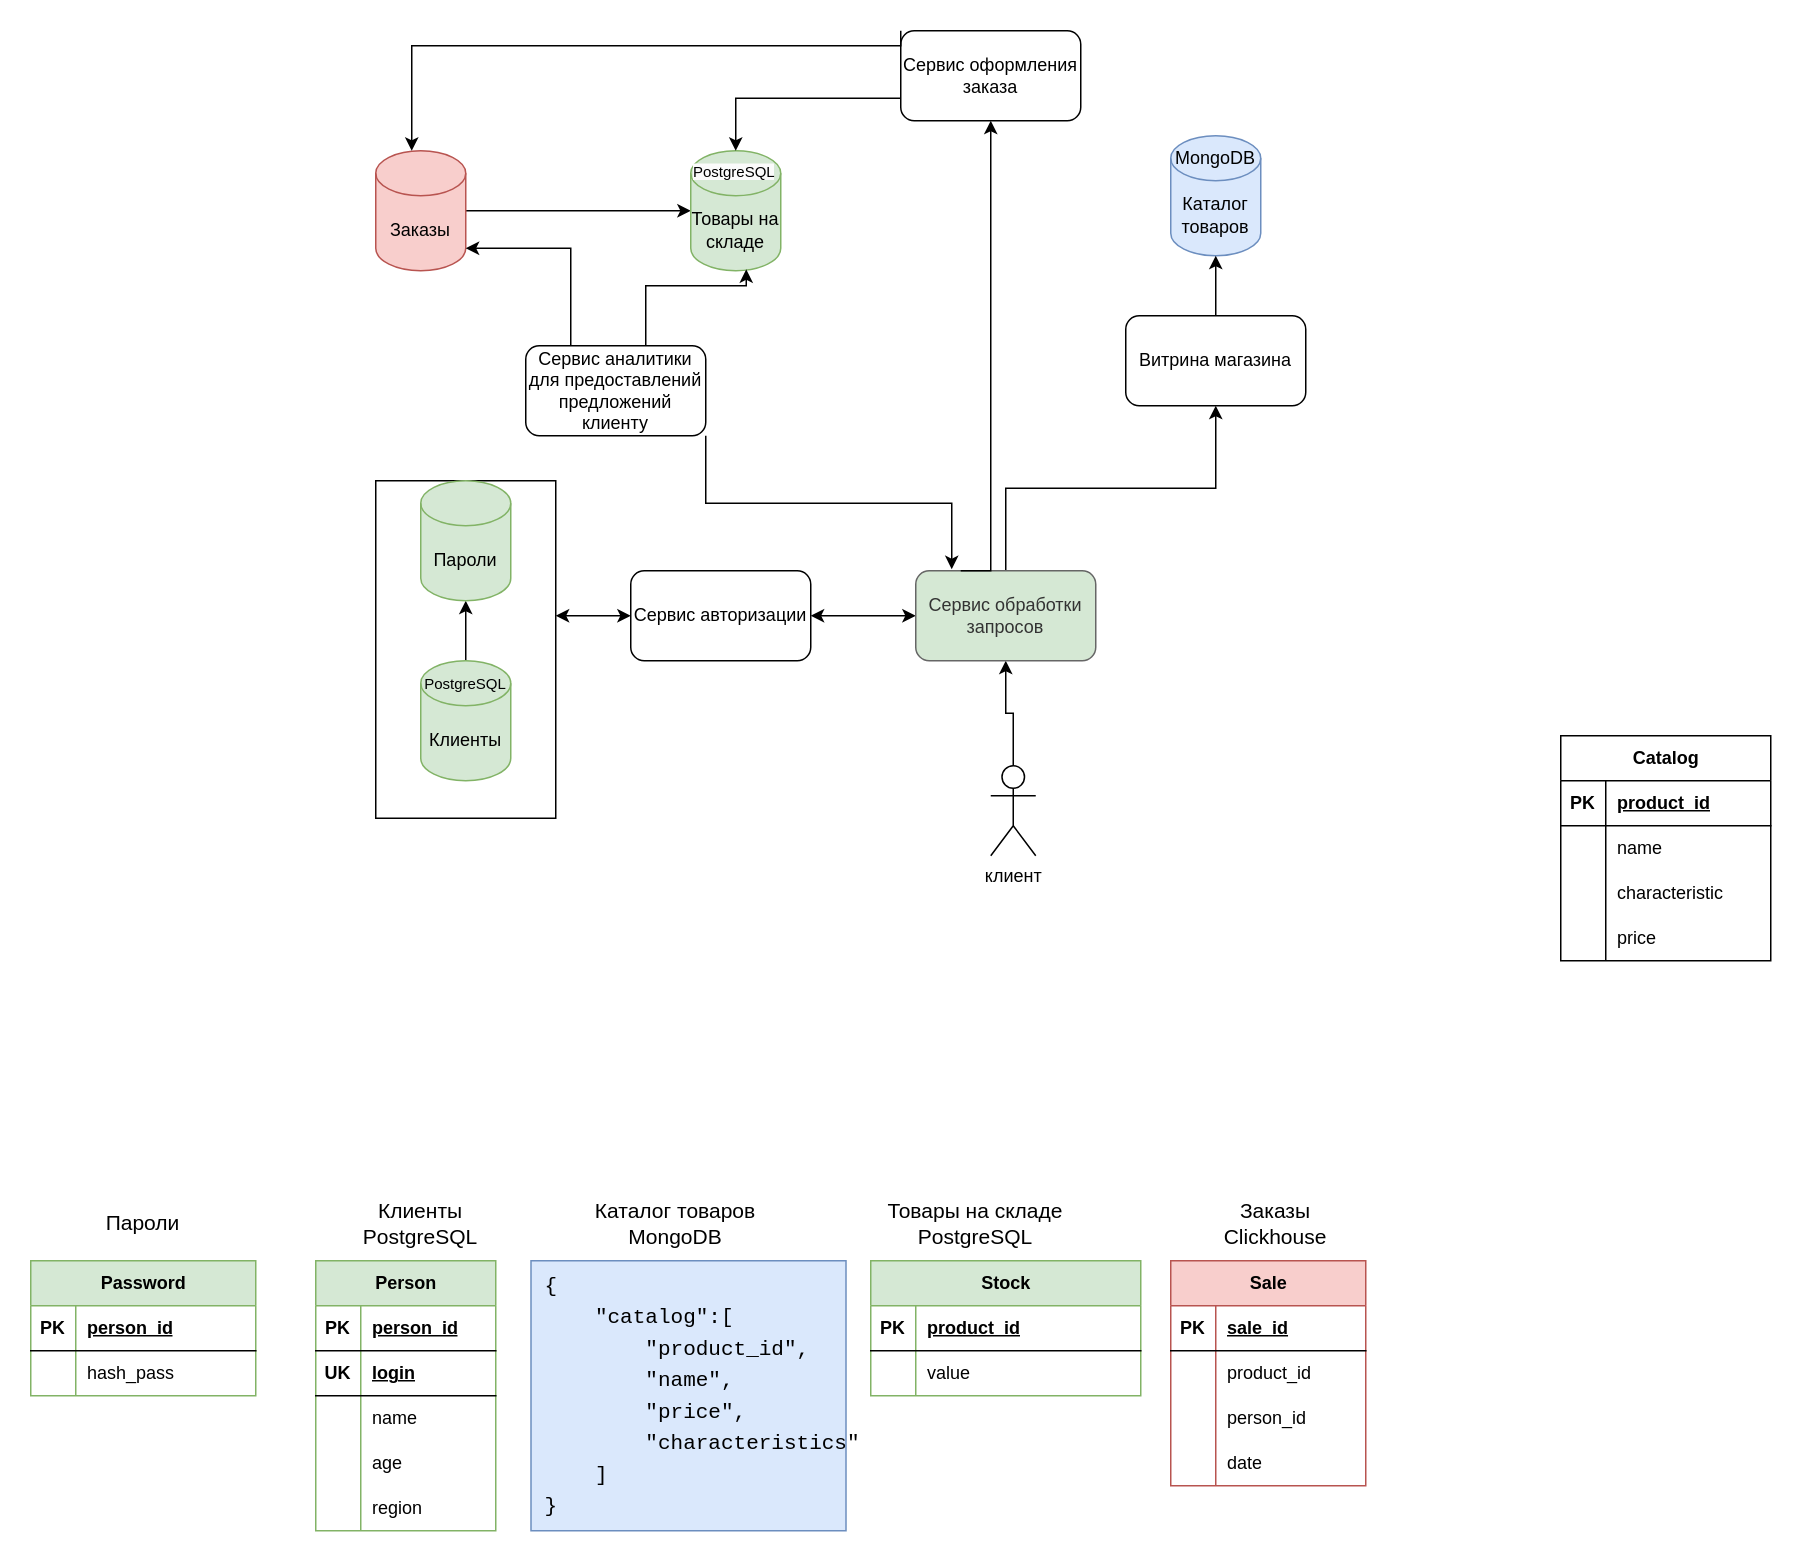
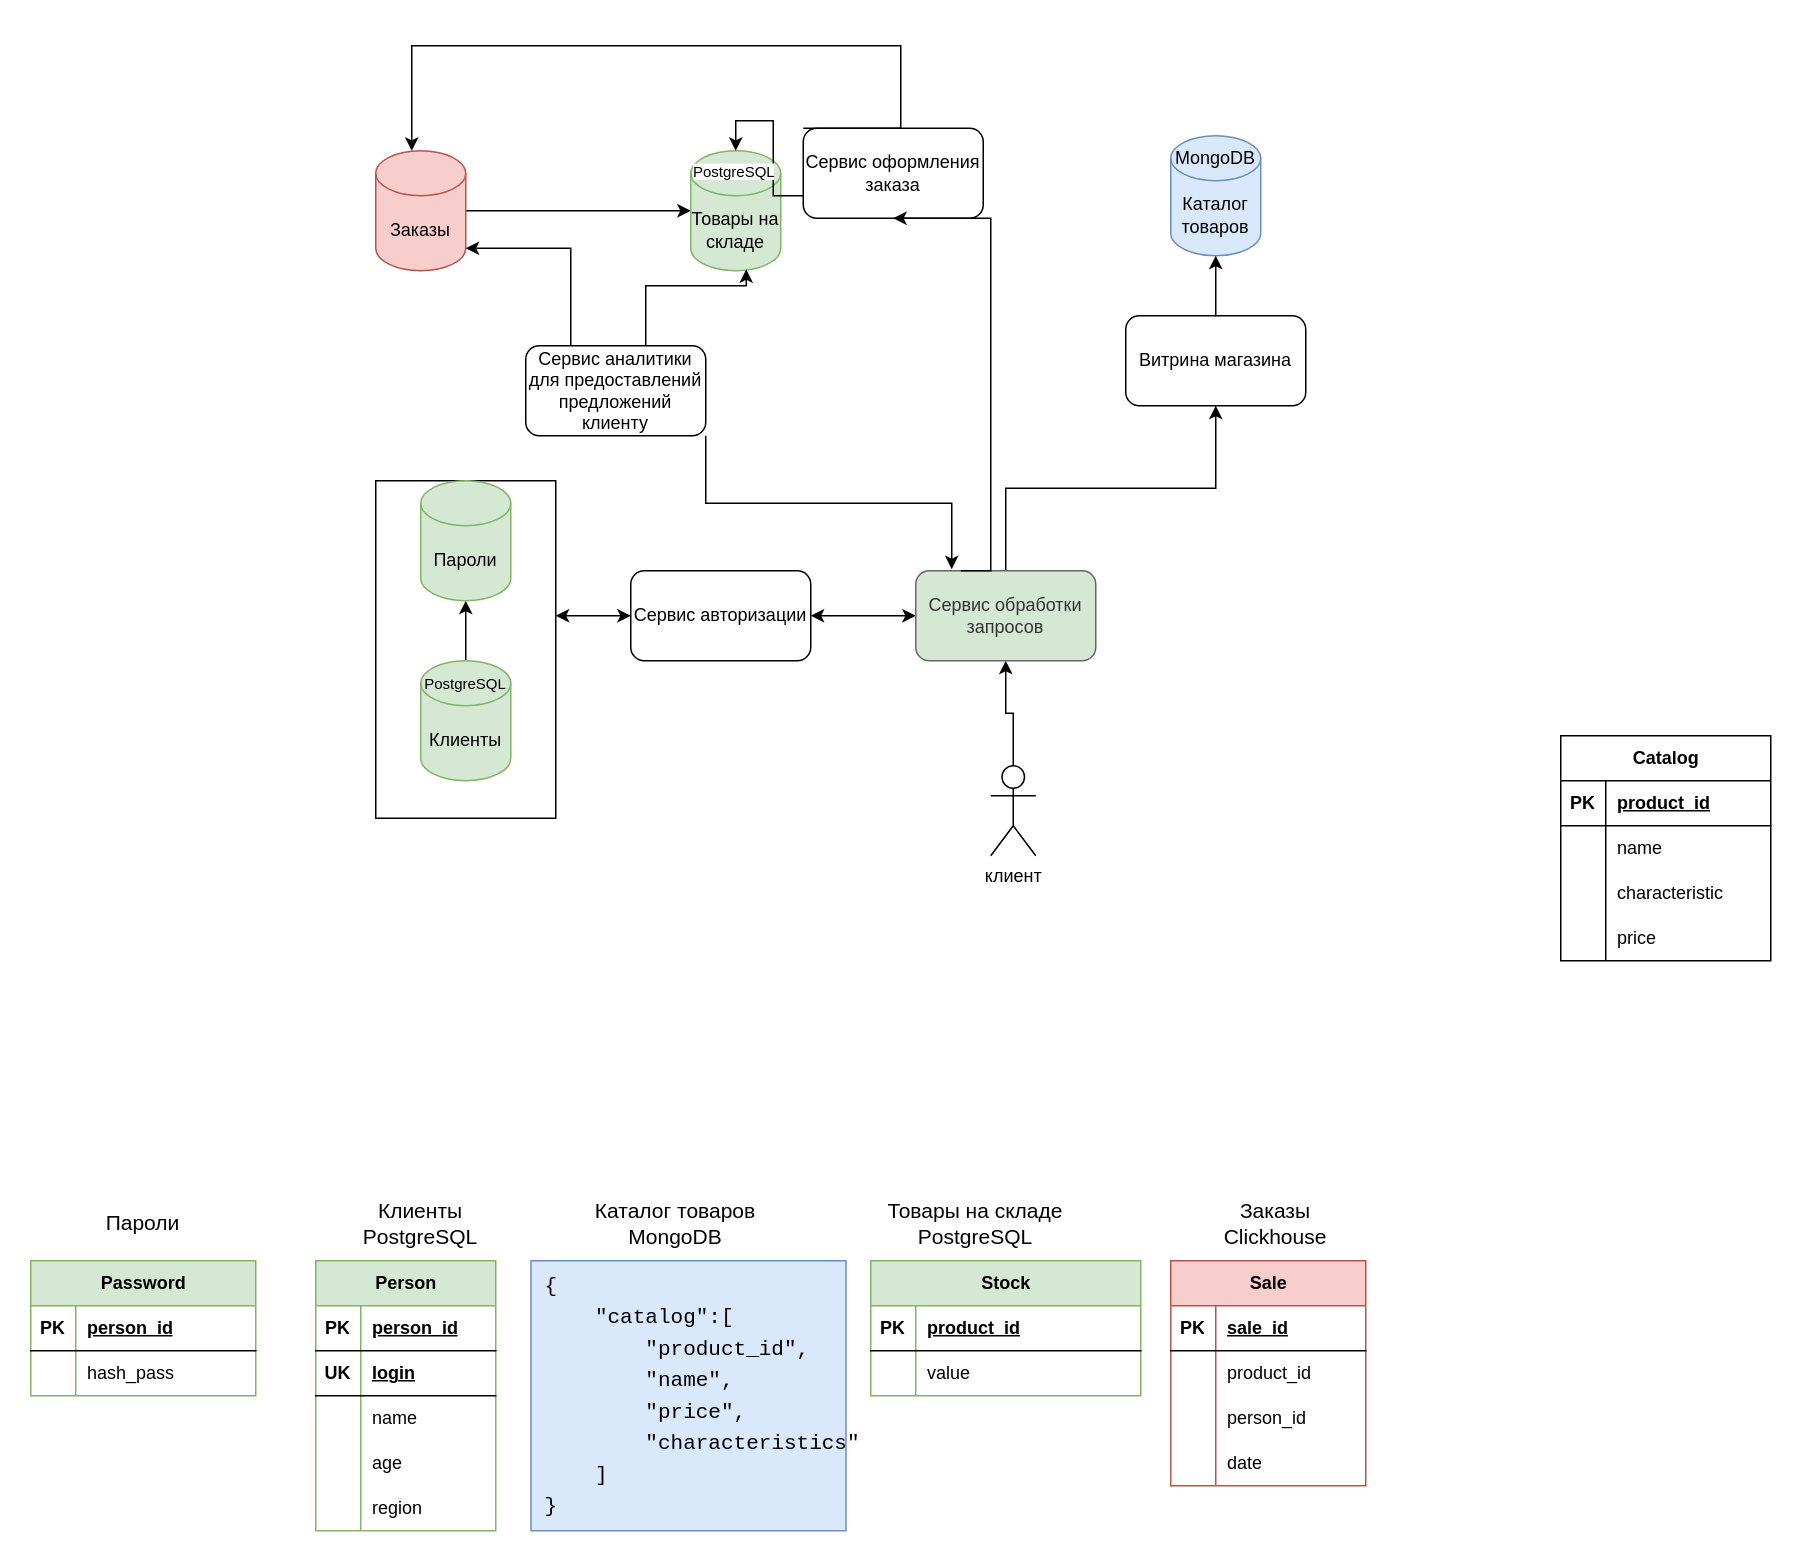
(991, 76) -> (893, 173)
